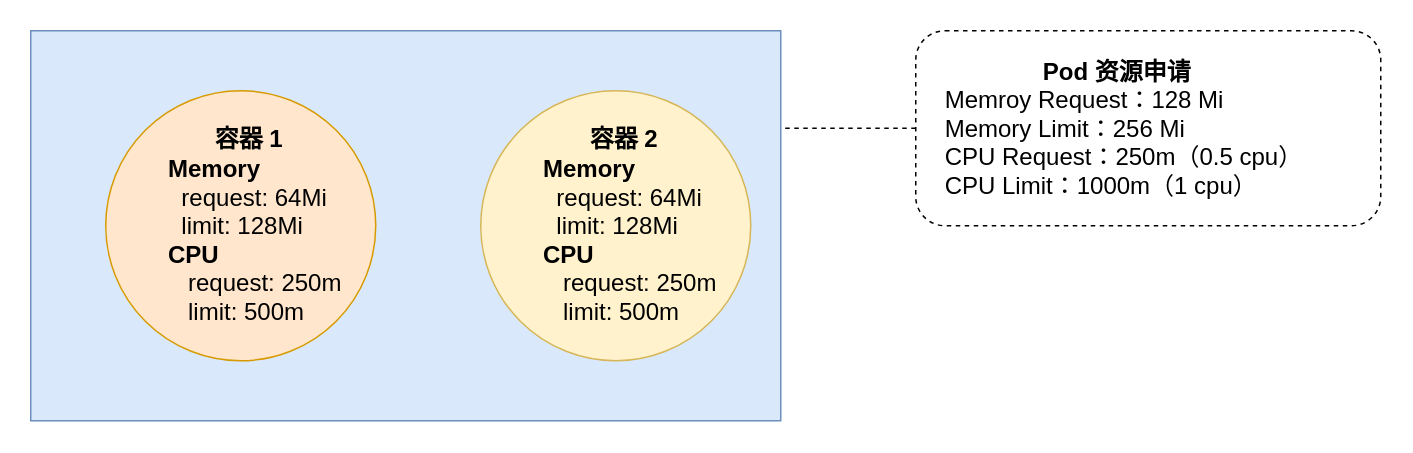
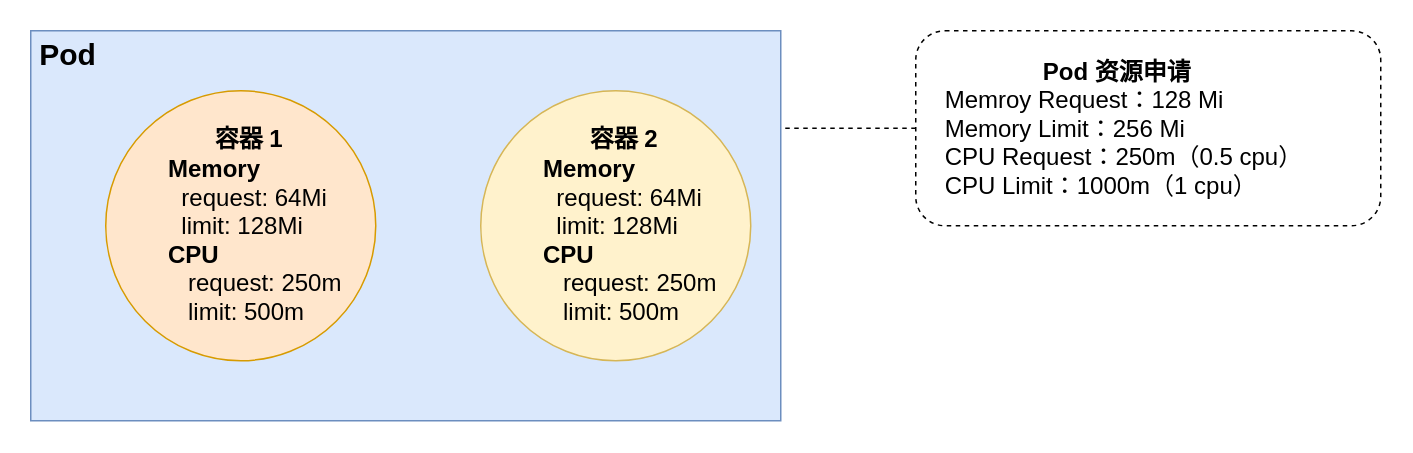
none -> (68, 53)
